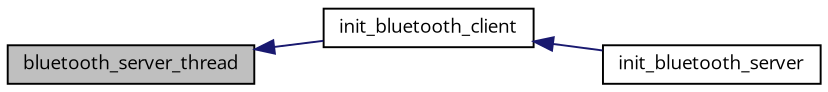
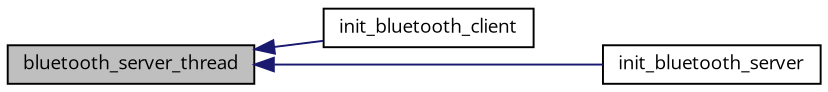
(578, 47) -> (439, 65)
